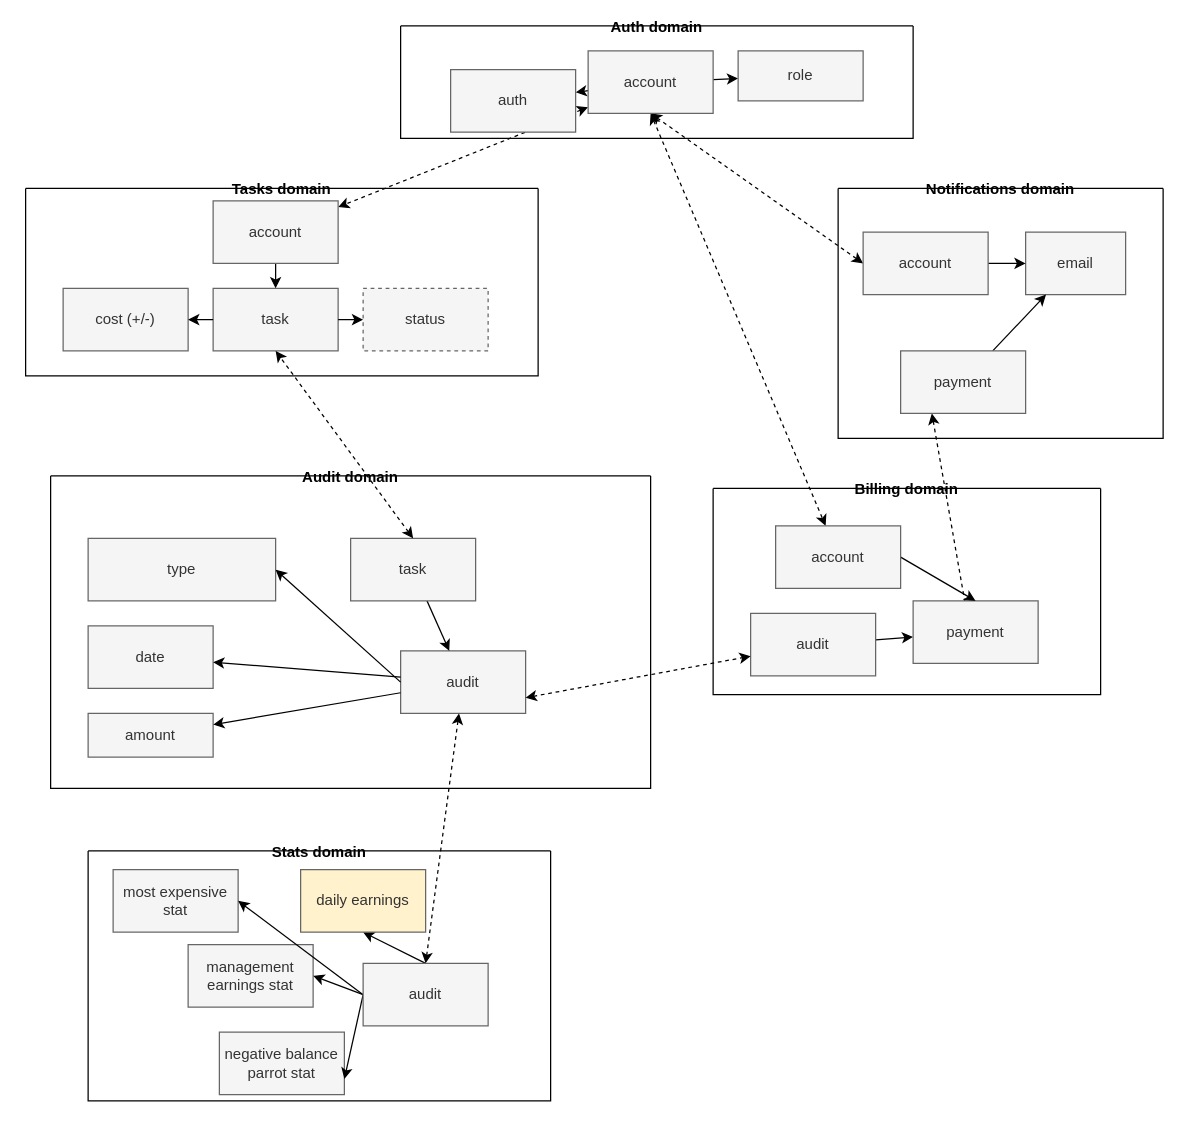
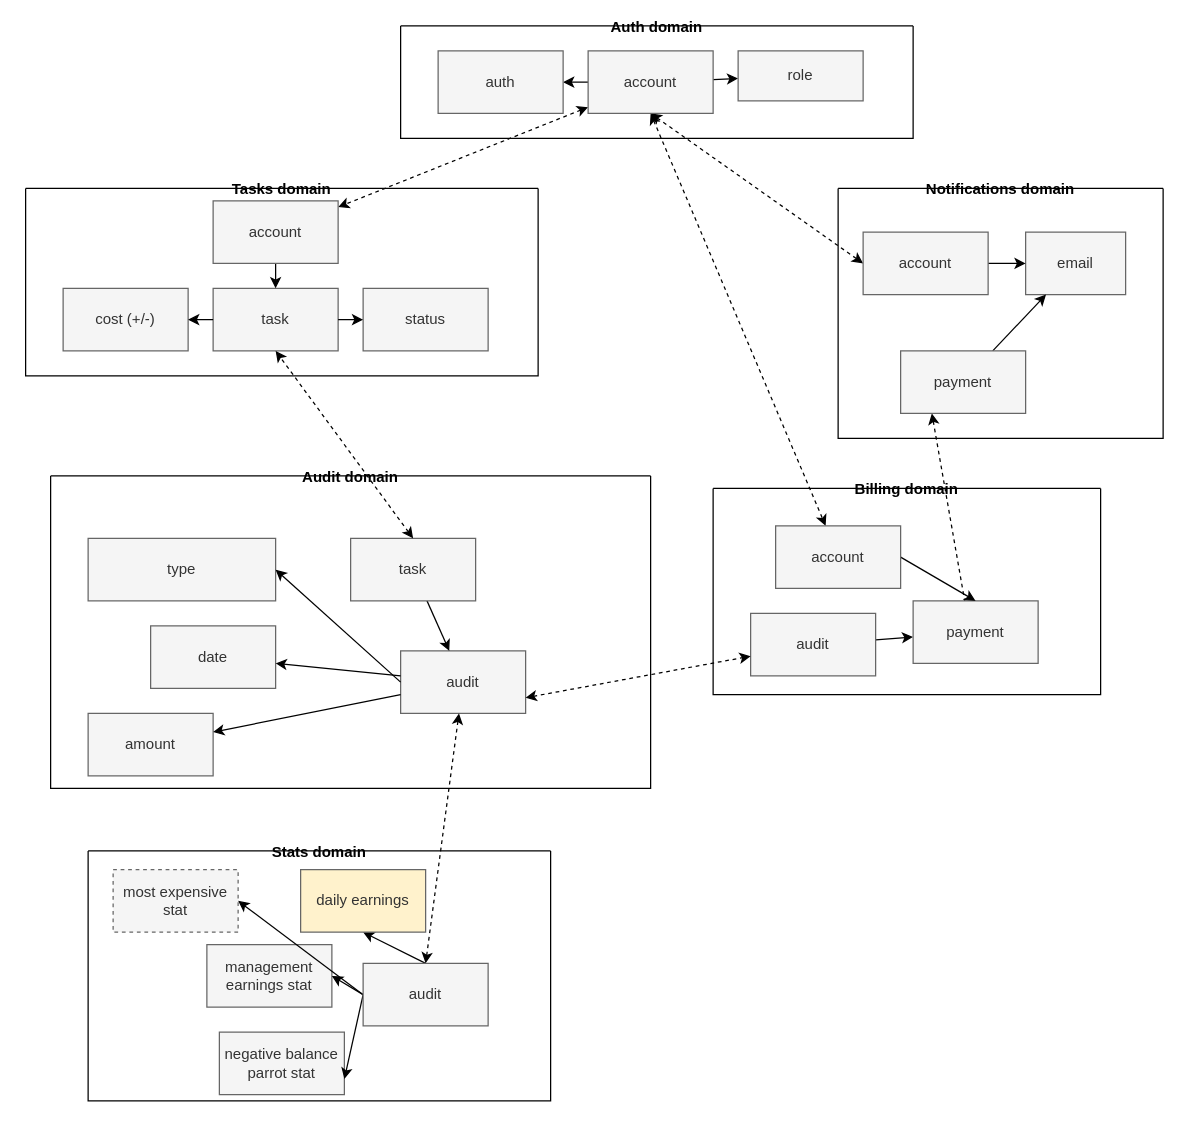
(513, 101) -> (501, 82)
(426, 319) -> (426, 319)
(151, 657) -> (213, 657)
(151, 735) -> (151, 744)
(176, 901) -> (176, 901)
(251, 976) -> (269, 976)
